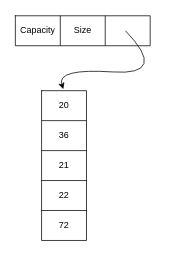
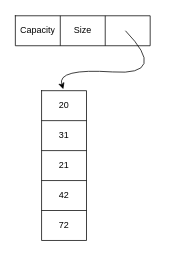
(64, 135) -> (64, 135)
(64, 195) -> (64, 195)
